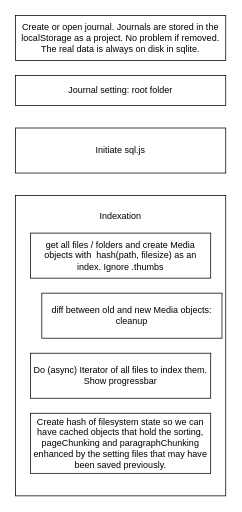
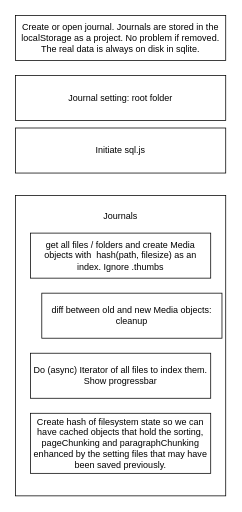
(120, 90) -> (120, 98)
(120, 206) -> (120, 206)
